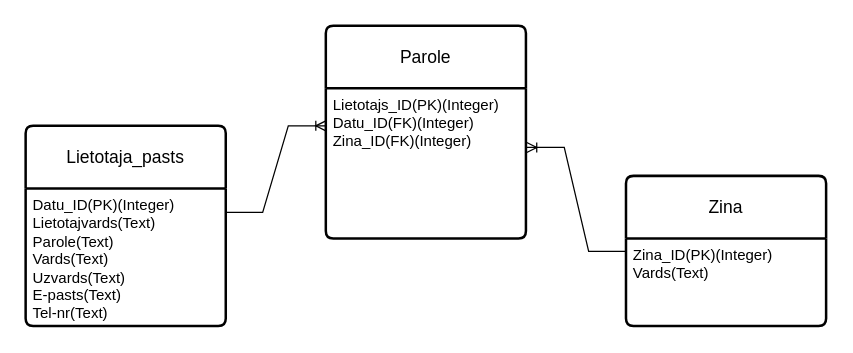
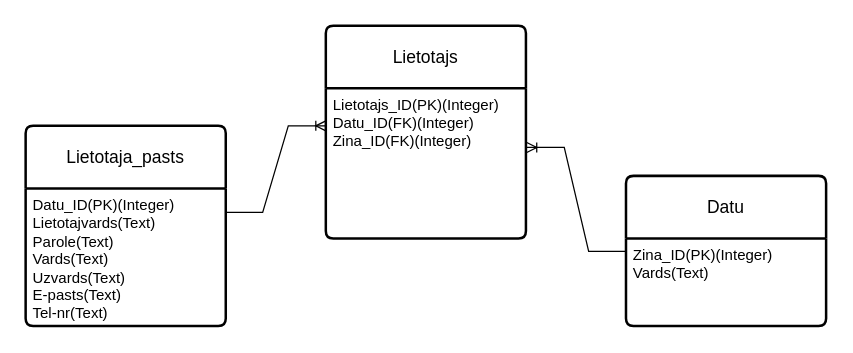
(426, 57) -> (426, 57)
(726, 207) -> (726, 207)
